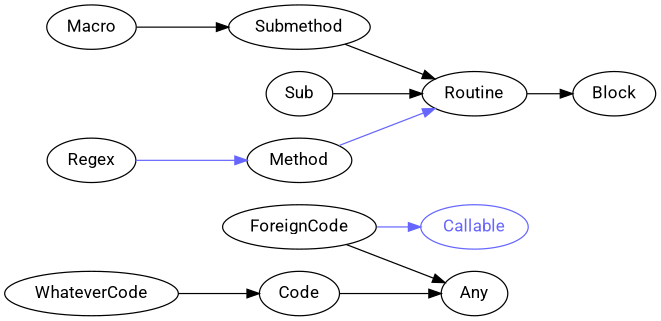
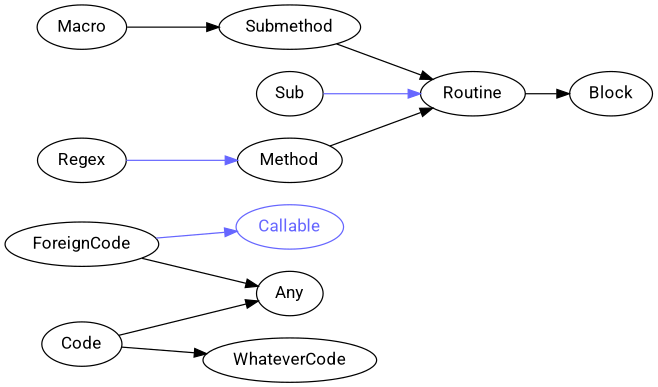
(371, 94) -> (366, 94)
(381, 129) -> (375, 129)
(212, 294) -> (158, 350)
